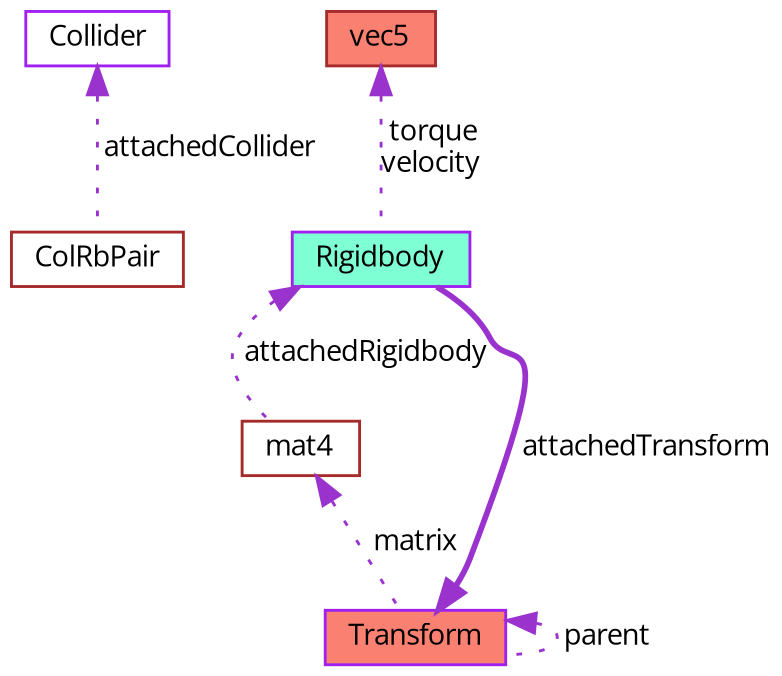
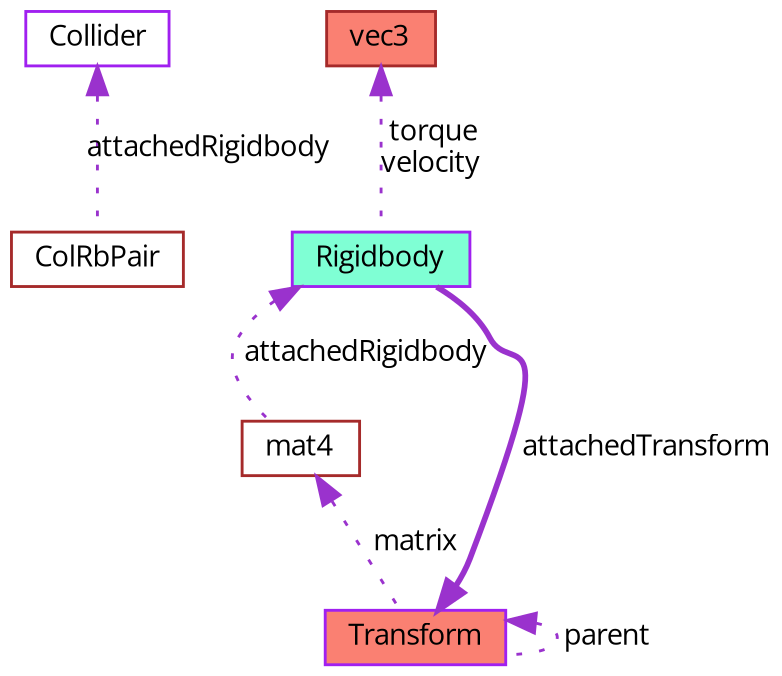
(381, 39) -> (381, 39)
(206, 149) -> (206, 149)
